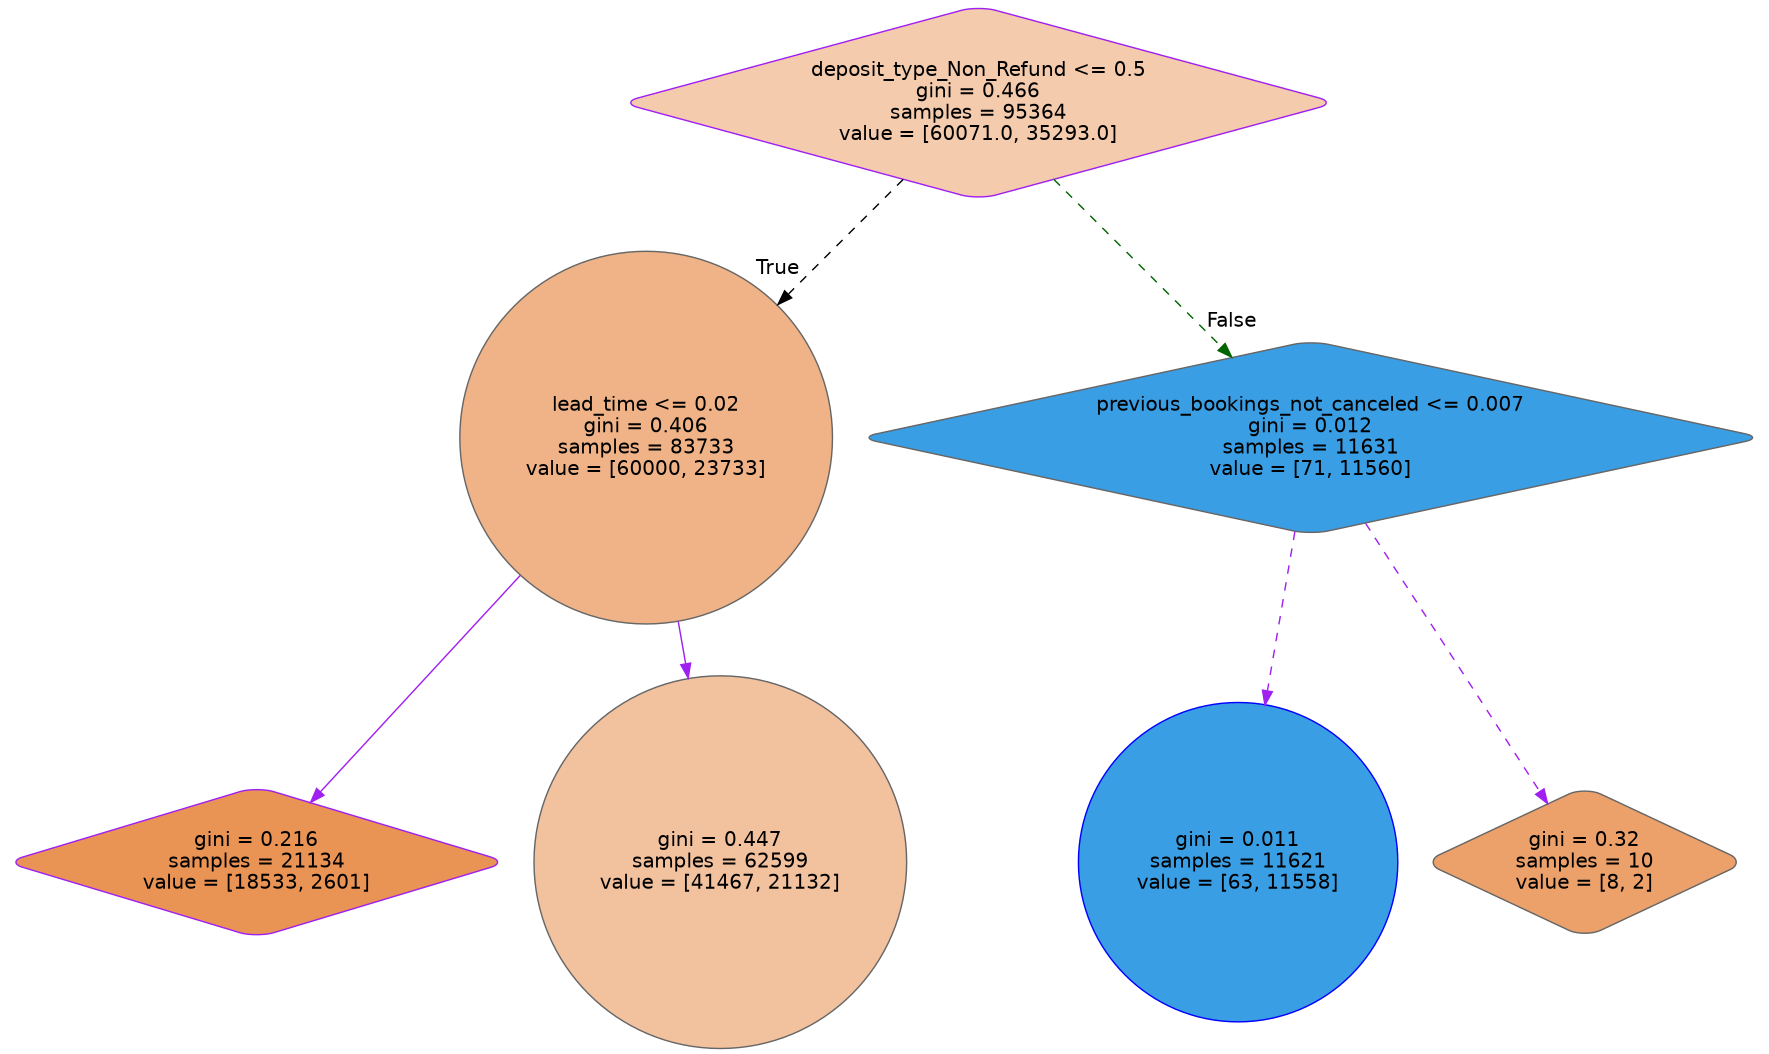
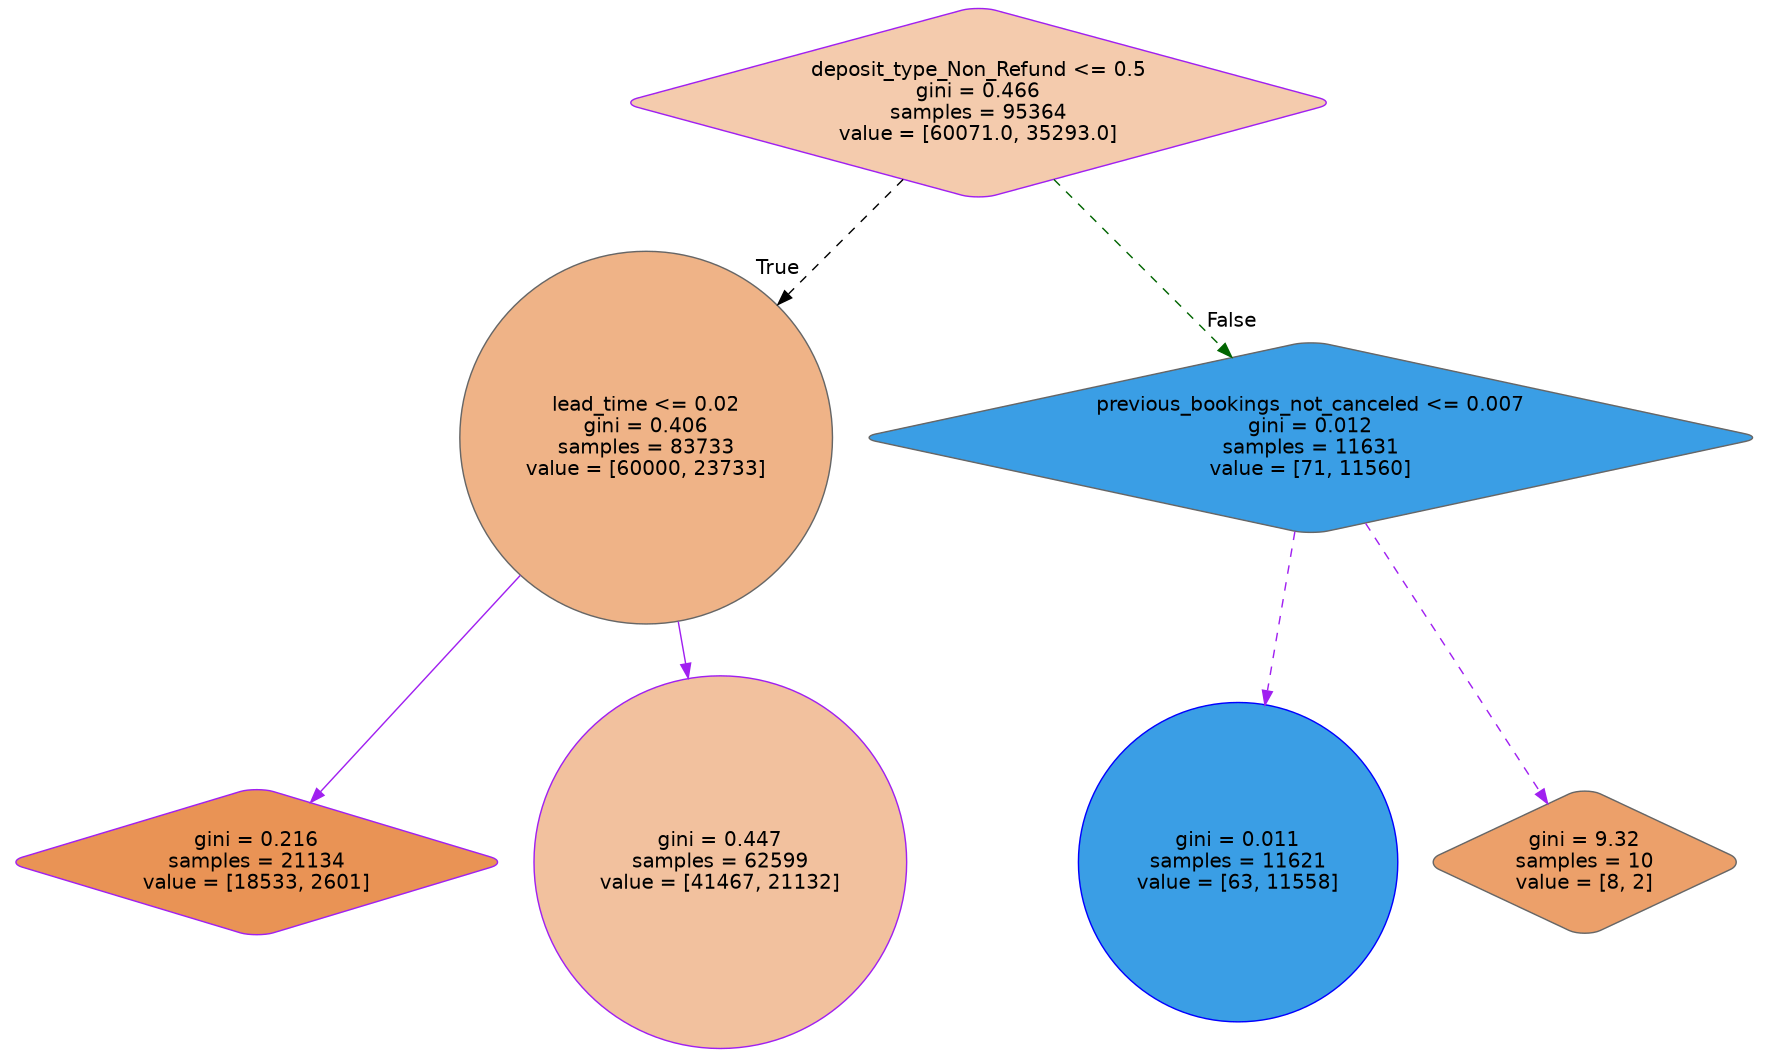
(720, 862) -> (720, 862)
(1585, 862) -> (1585, 862)
